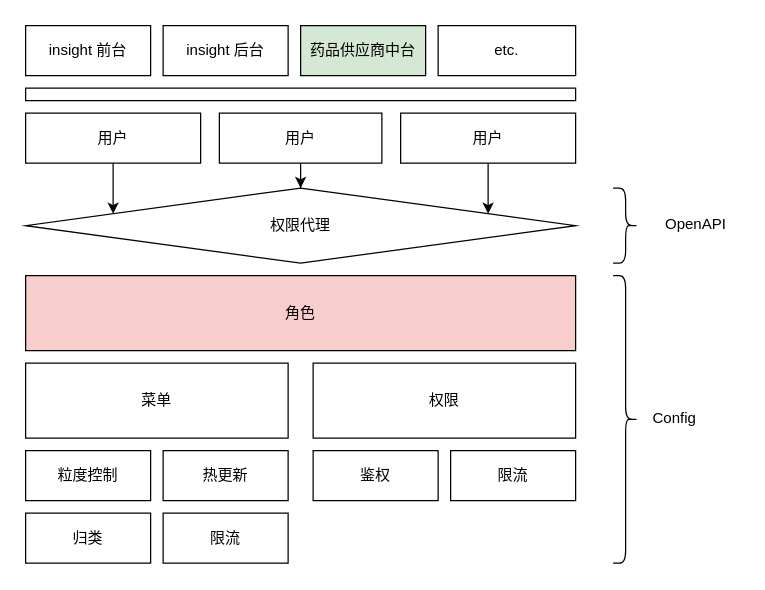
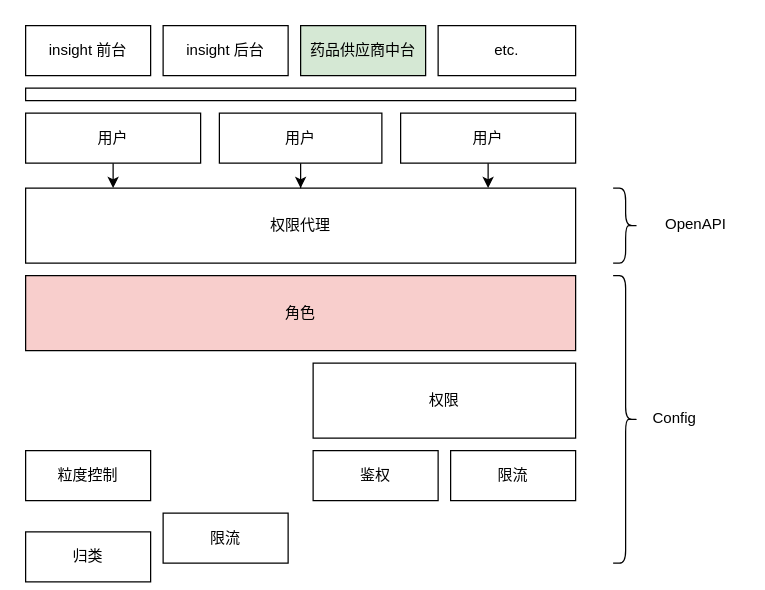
(301, 226) -> (301, 226)
(157, 401) -> none
(226, 476) -> none
(88, 538) -> (88, 557)
